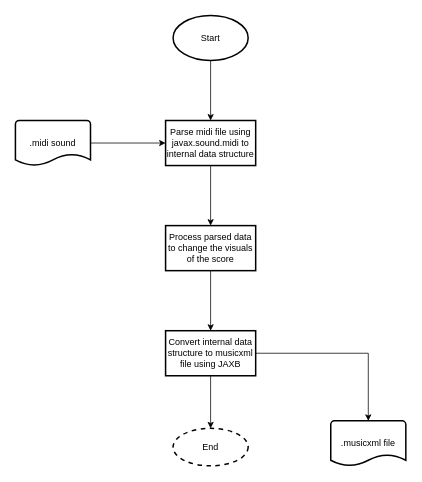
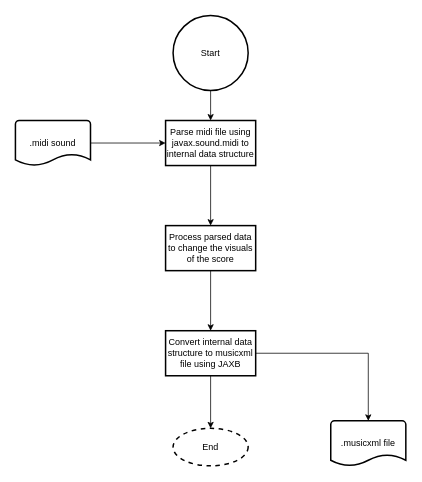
(210, 38) -> (210, 53)
